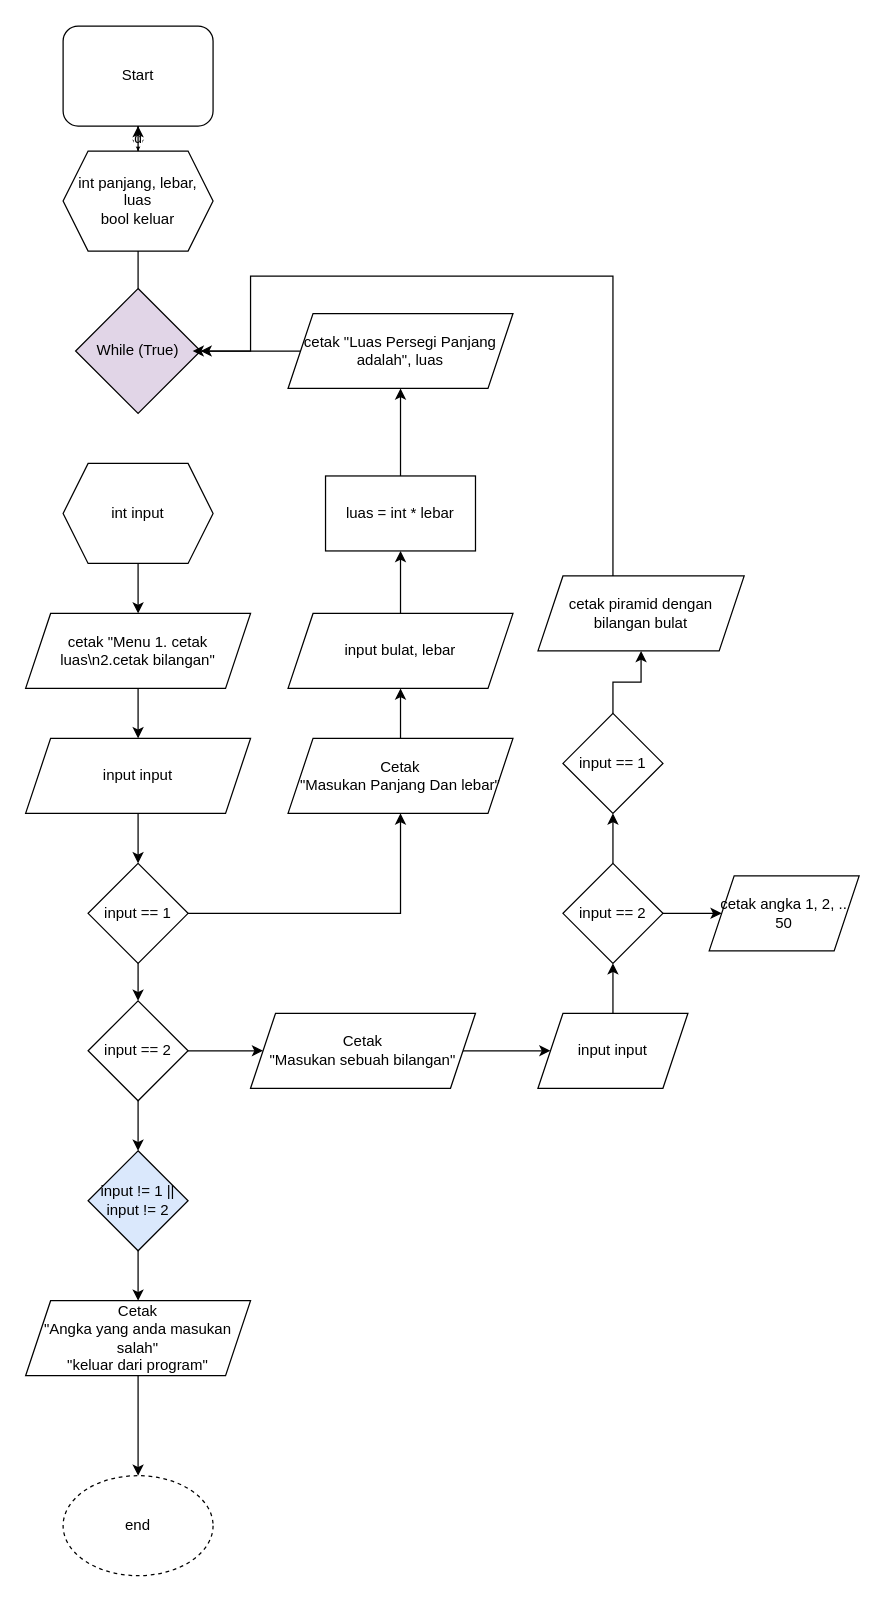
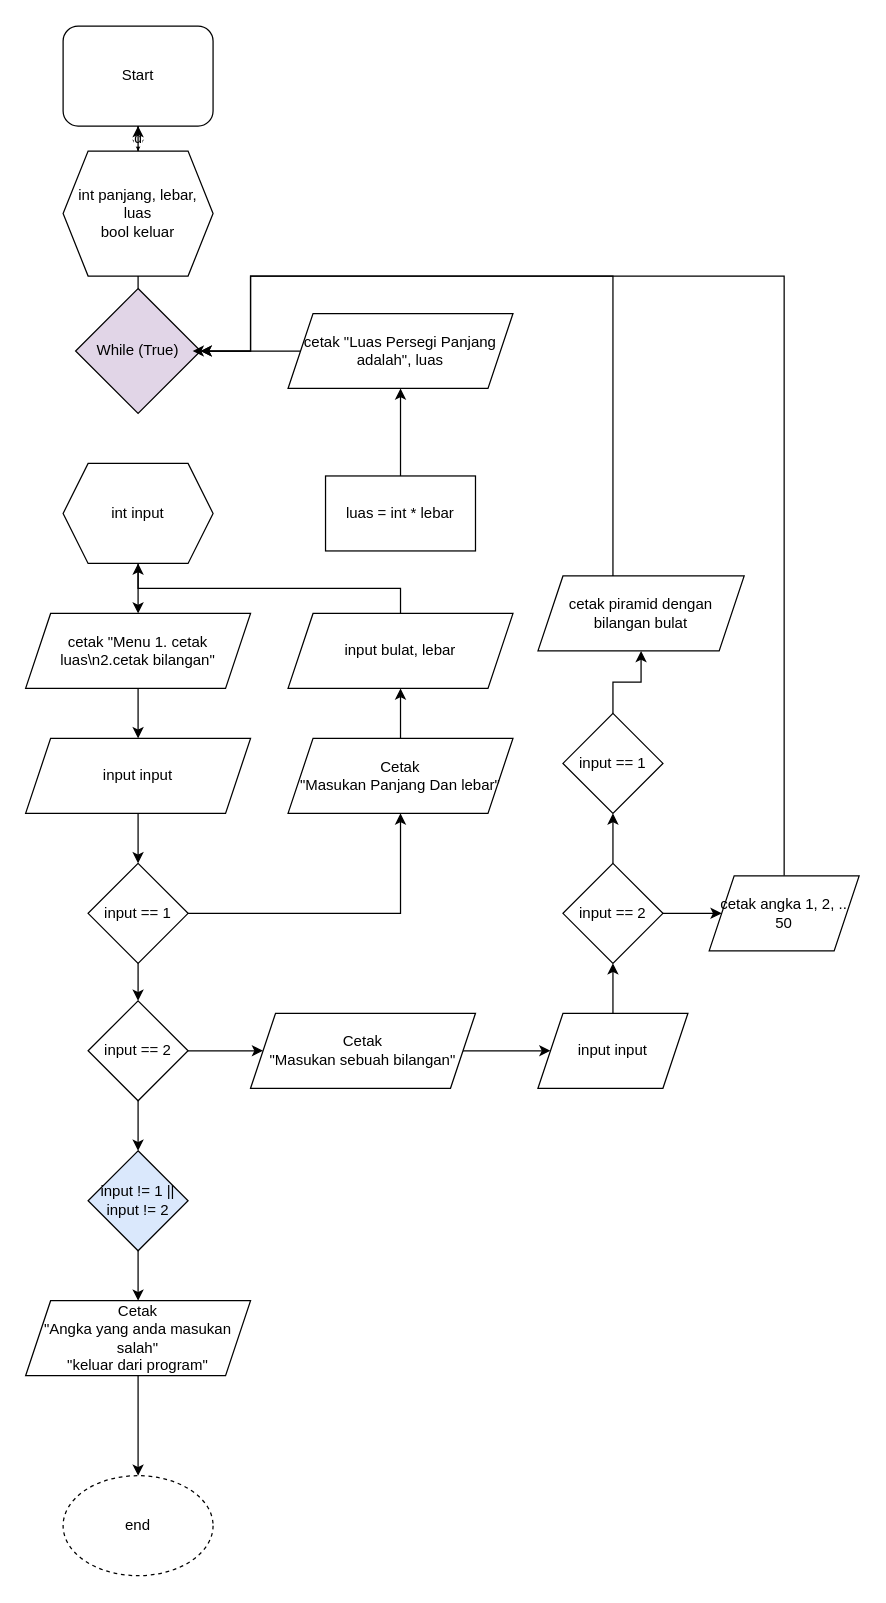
(138, 201) -> (138, 213)
none -> (784, 492)
(401, 575) -> (272, 588)
